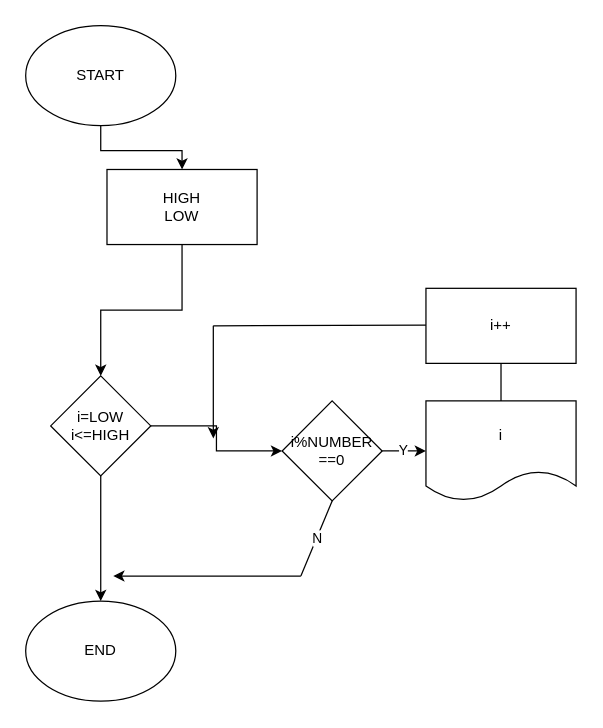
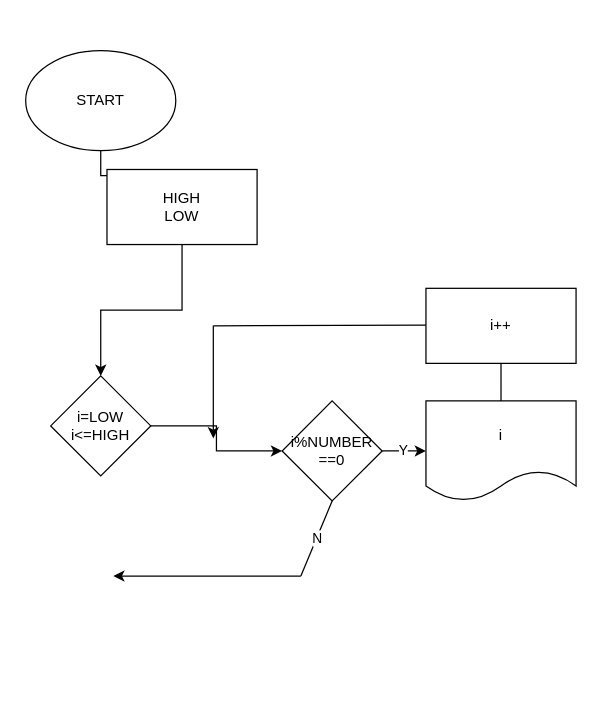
(101, 76) -> (101, 101)
(101, 534) -> none
(101, 651) -> none
